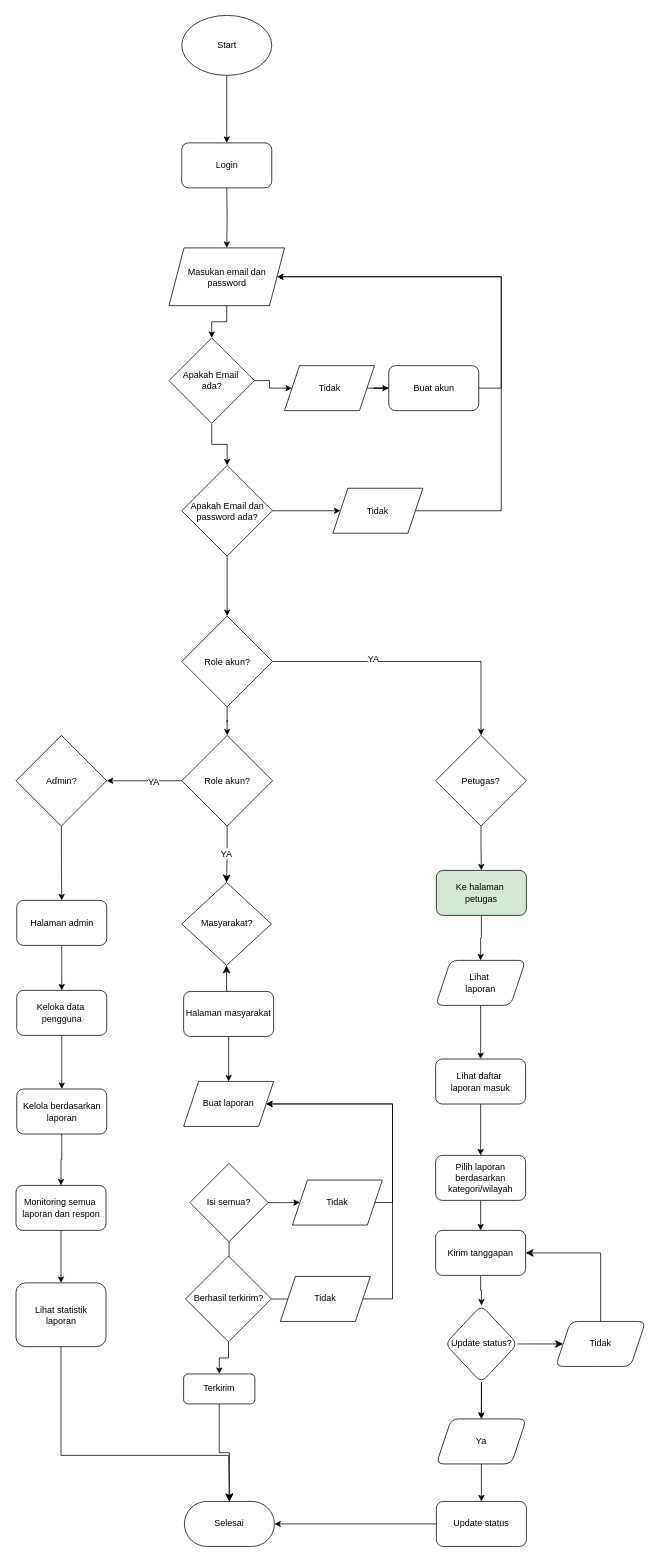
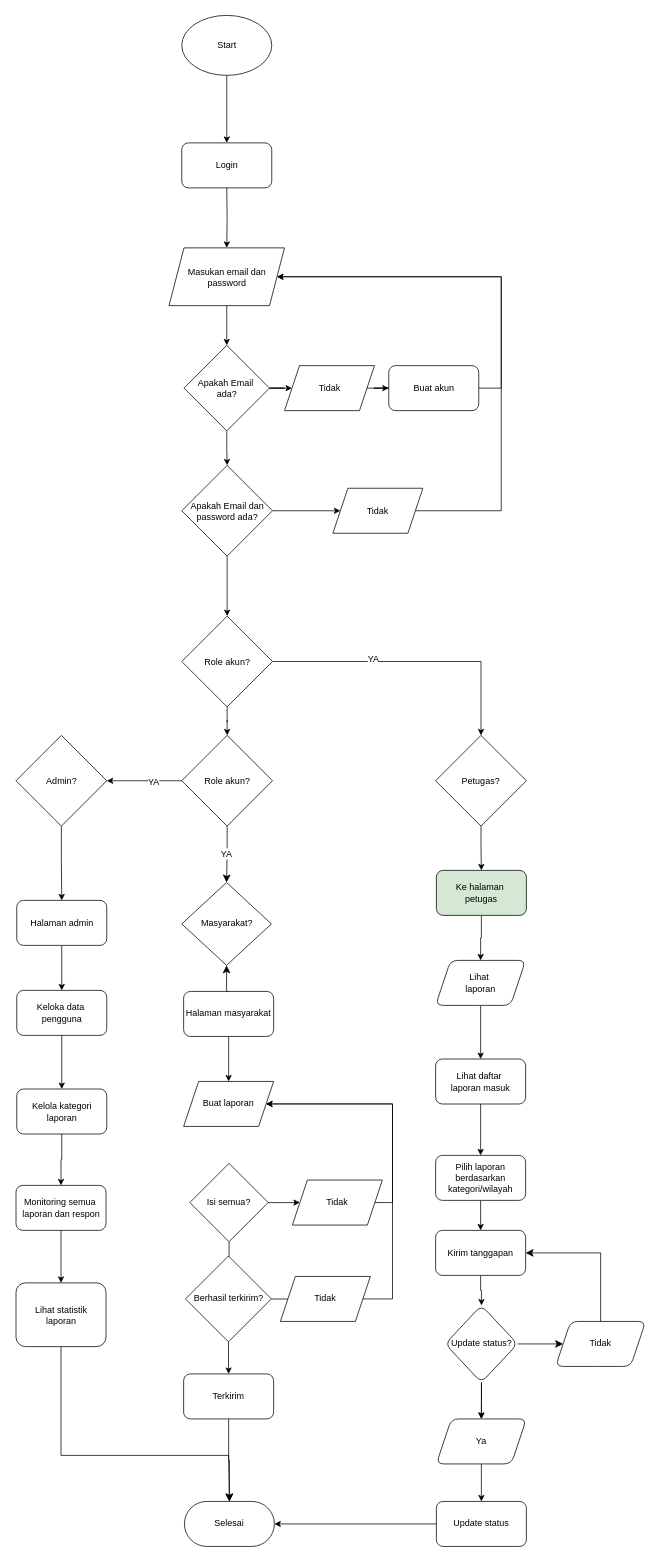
(212, 381) -> (227, 388)
(62, 1112) -> (62, 1112)
(219, 1389) -> (228, 1396)
